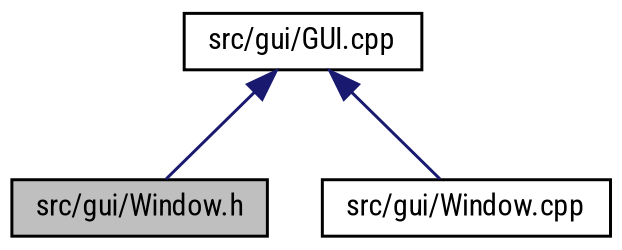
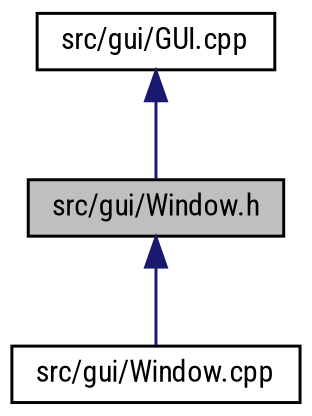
(396, 136) -> (156, 307)
